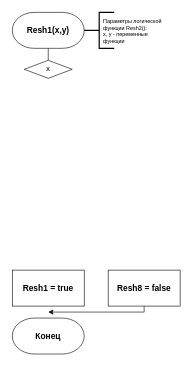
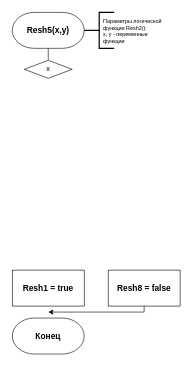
(48, 30) -> (48, 30)
